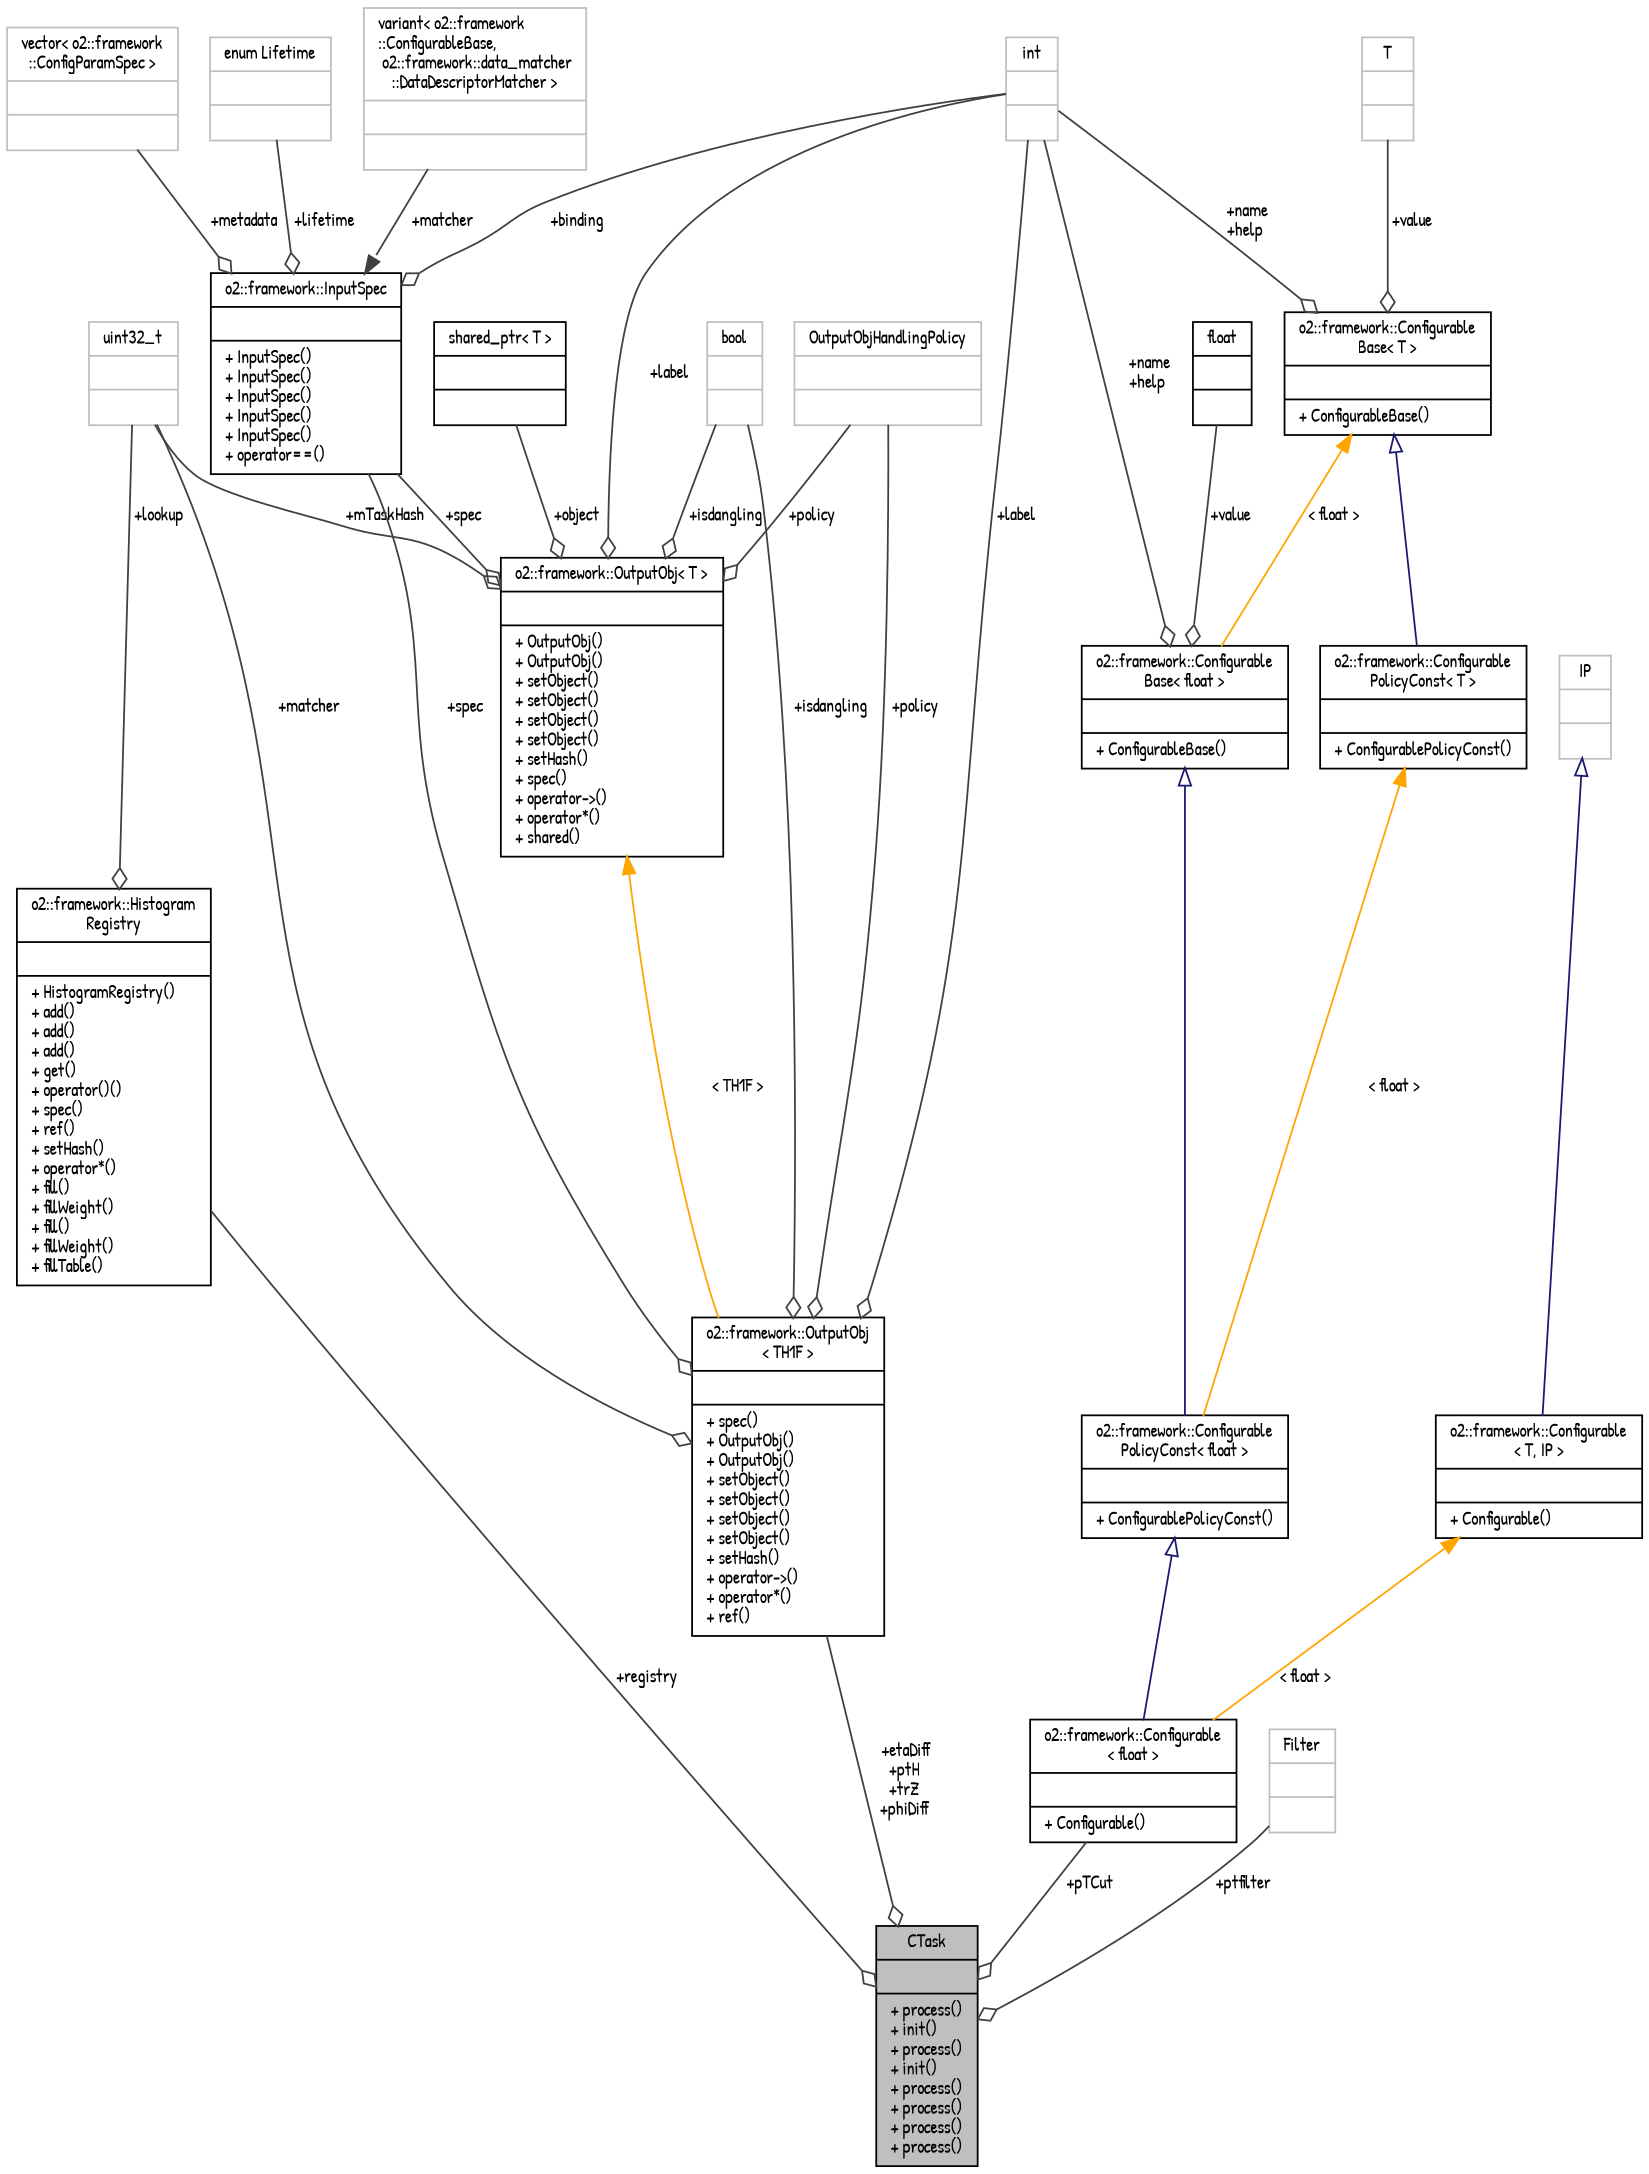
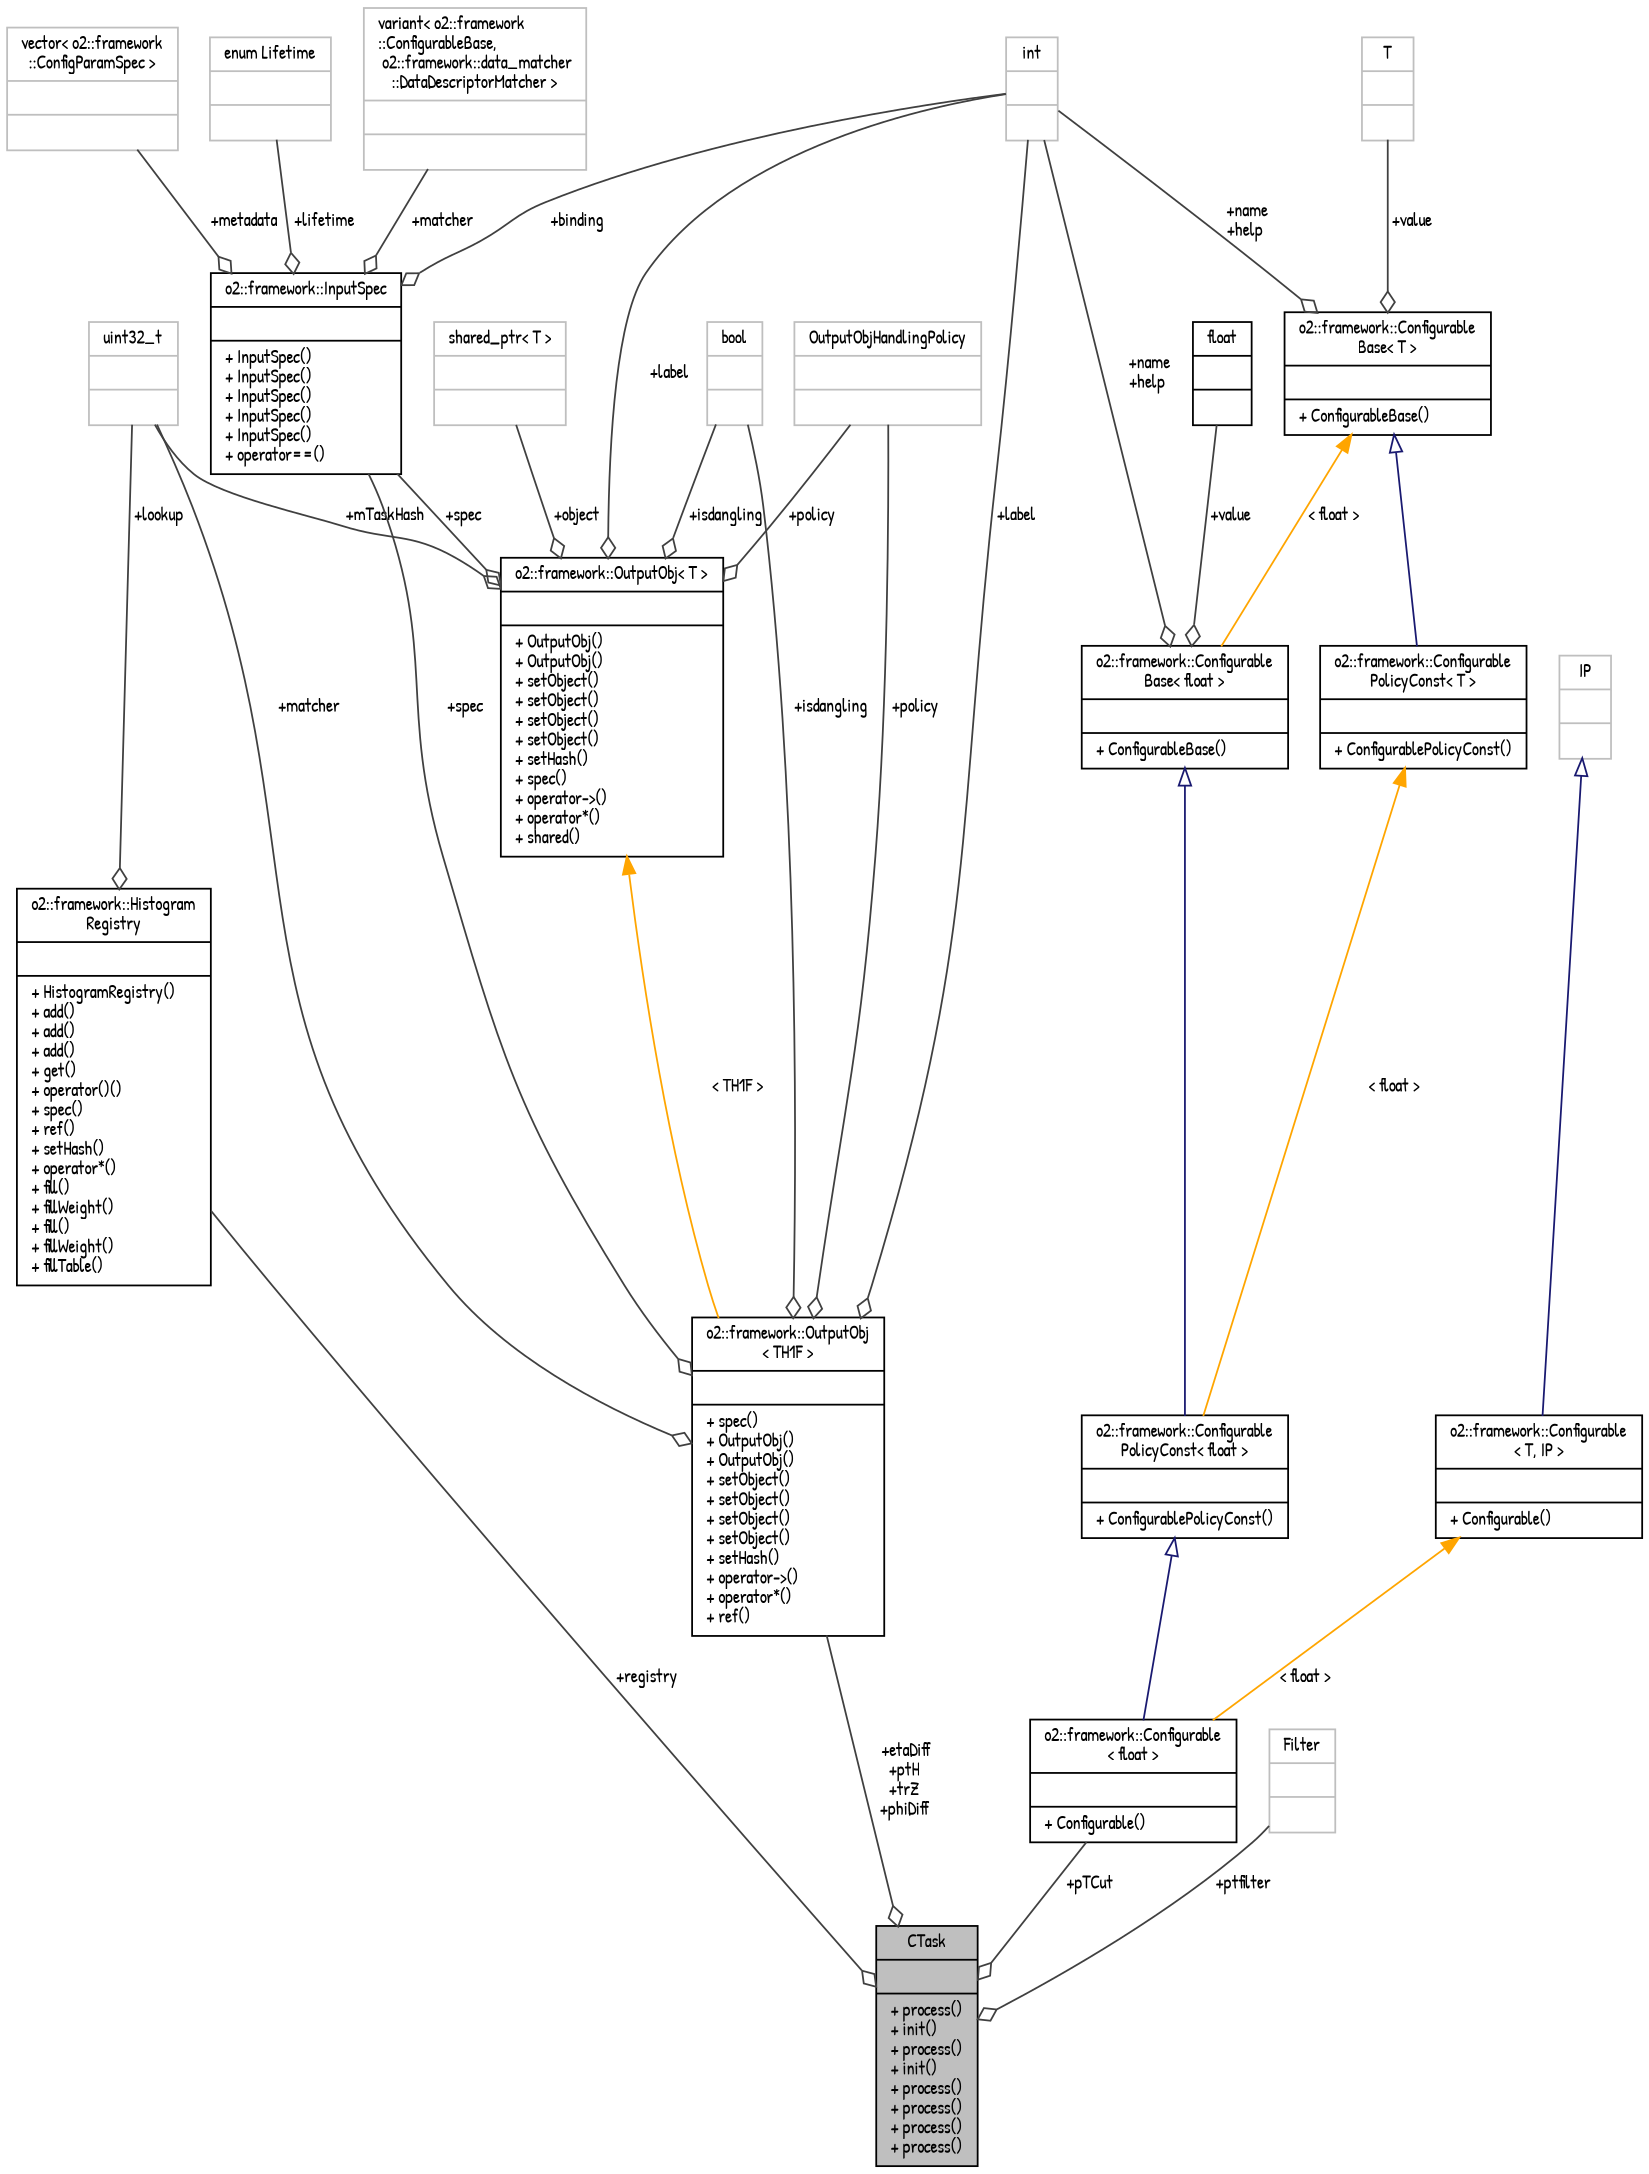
(402, 212) -> (402, 212)
(500, 374) -> (500, 374)
